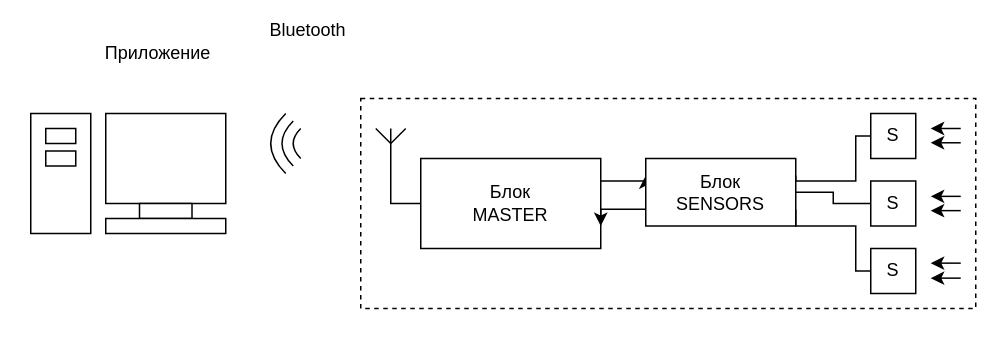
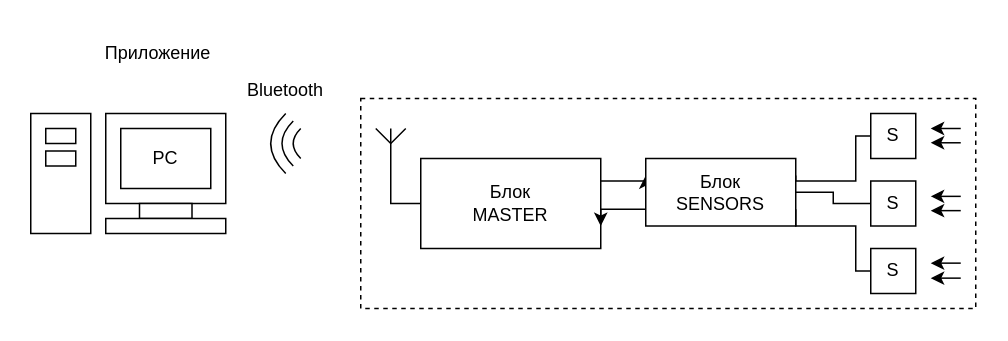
(308, 31) -> (286, 91)
none -> (166, 158)
